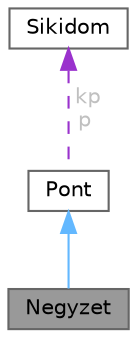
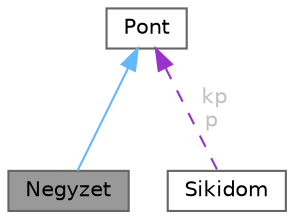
(69, 121) -> (192, 119)
